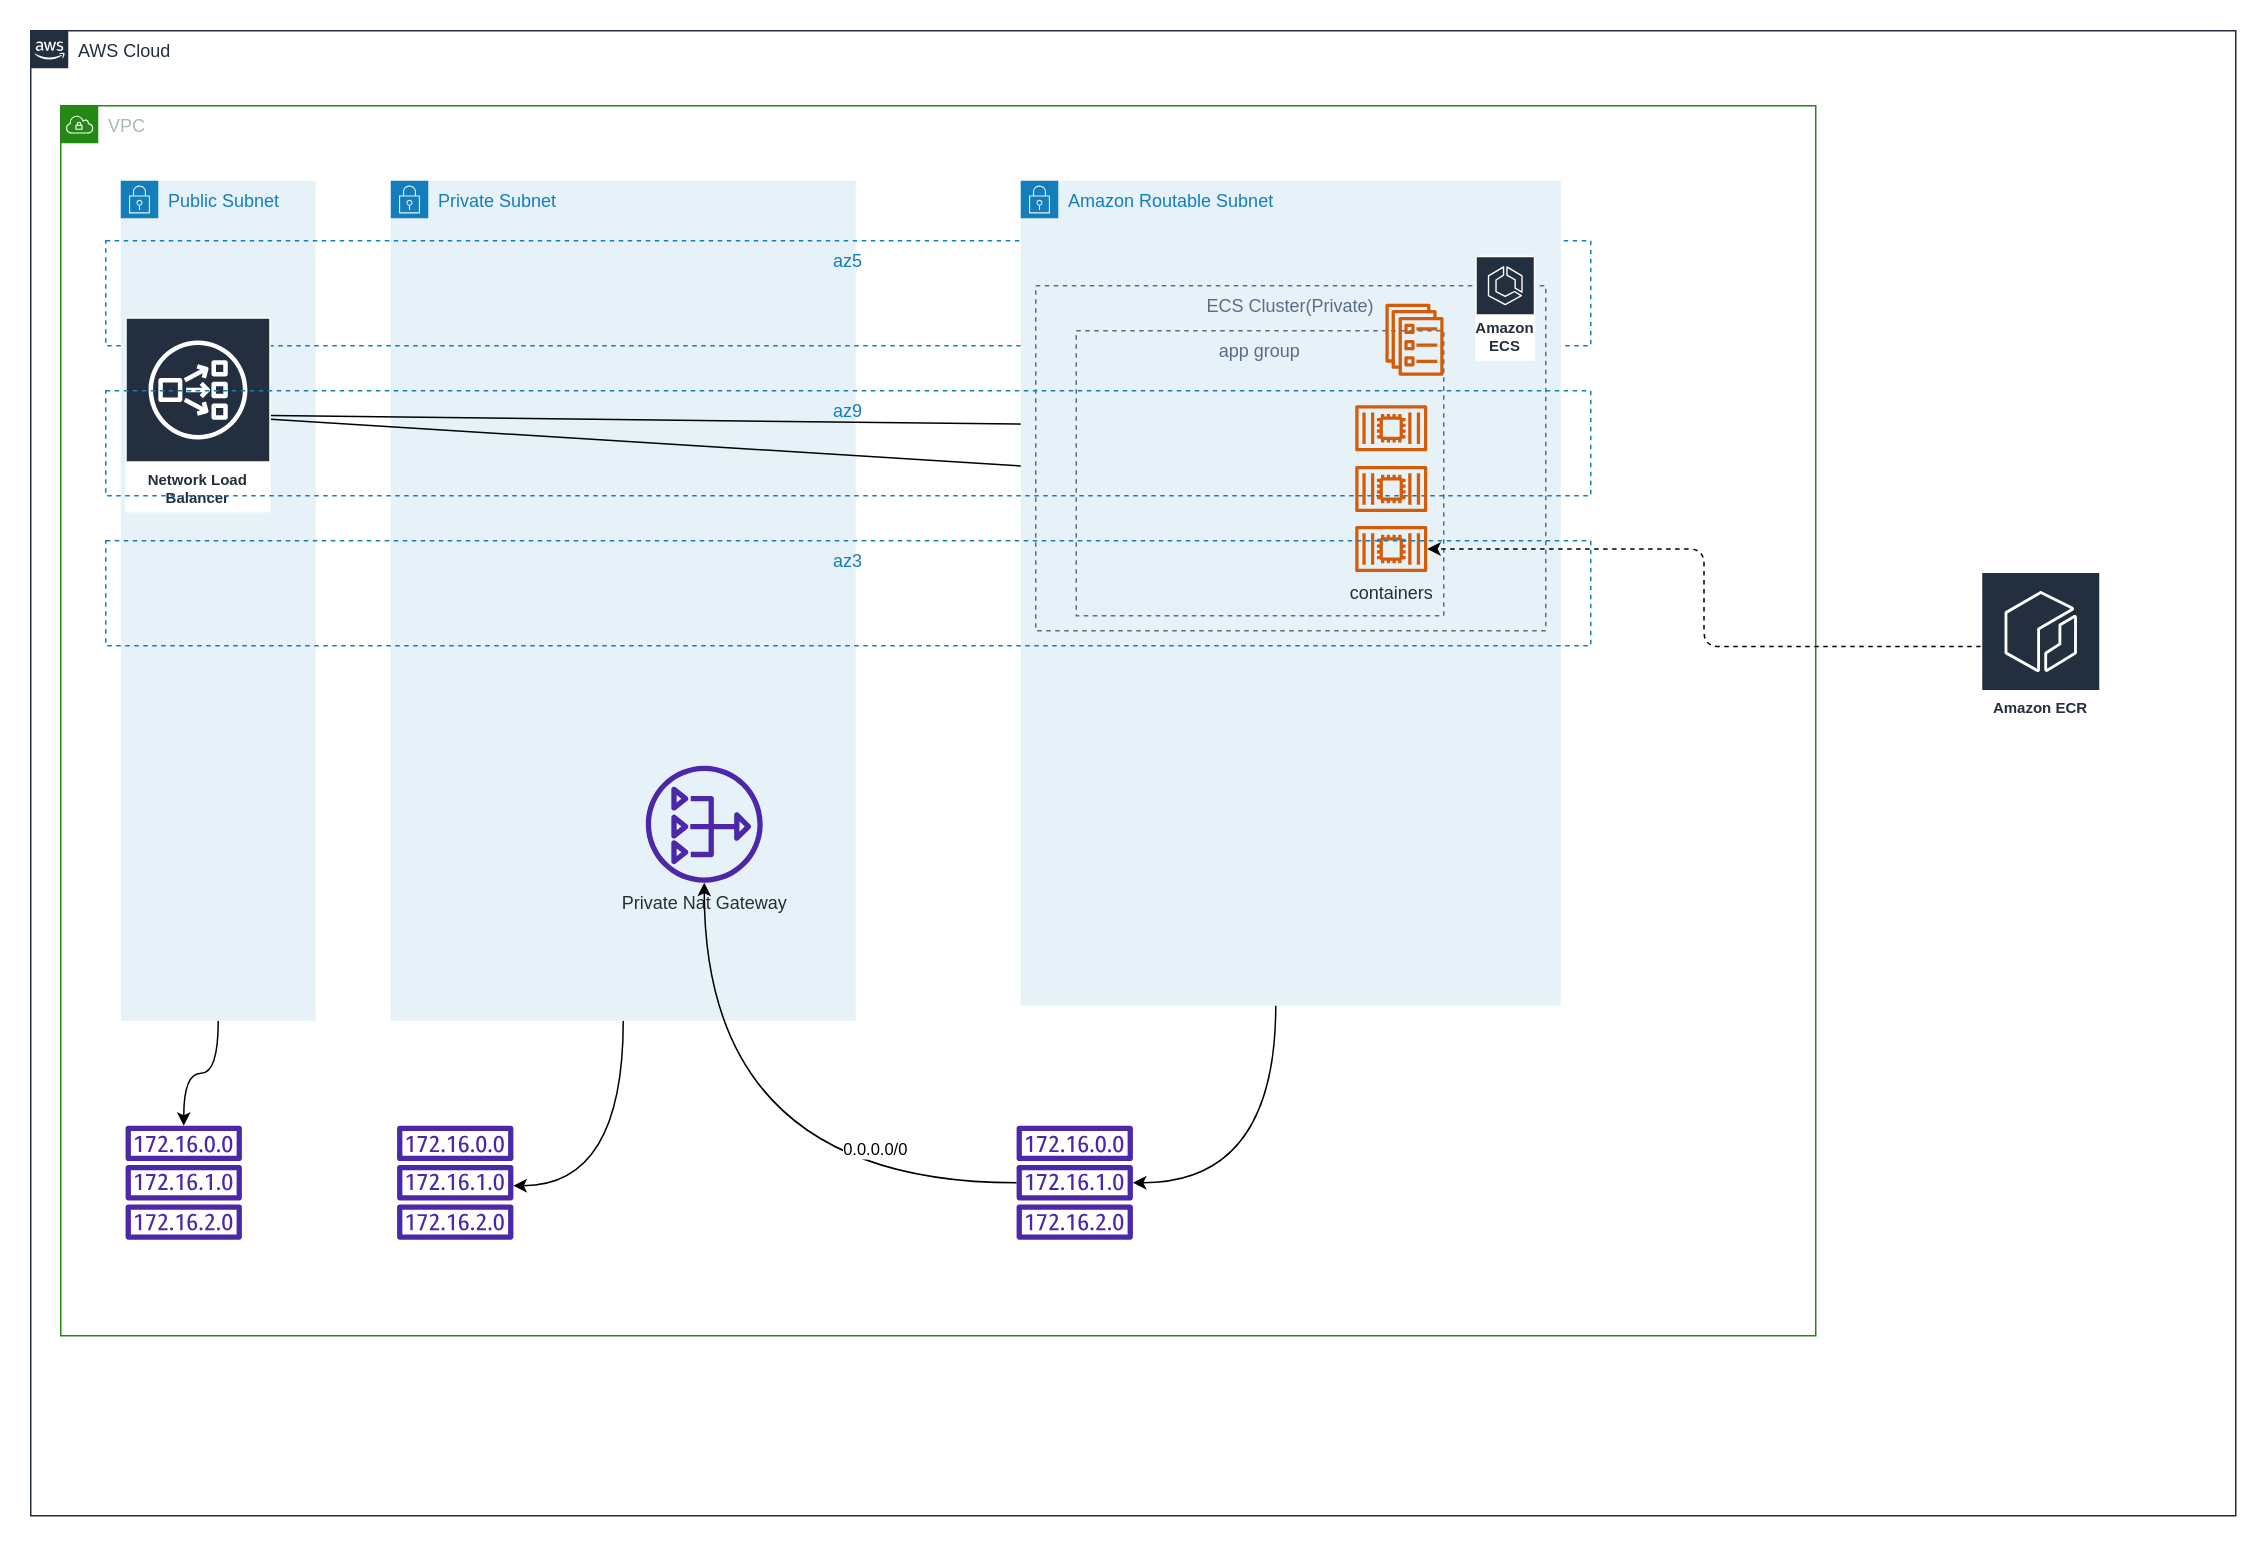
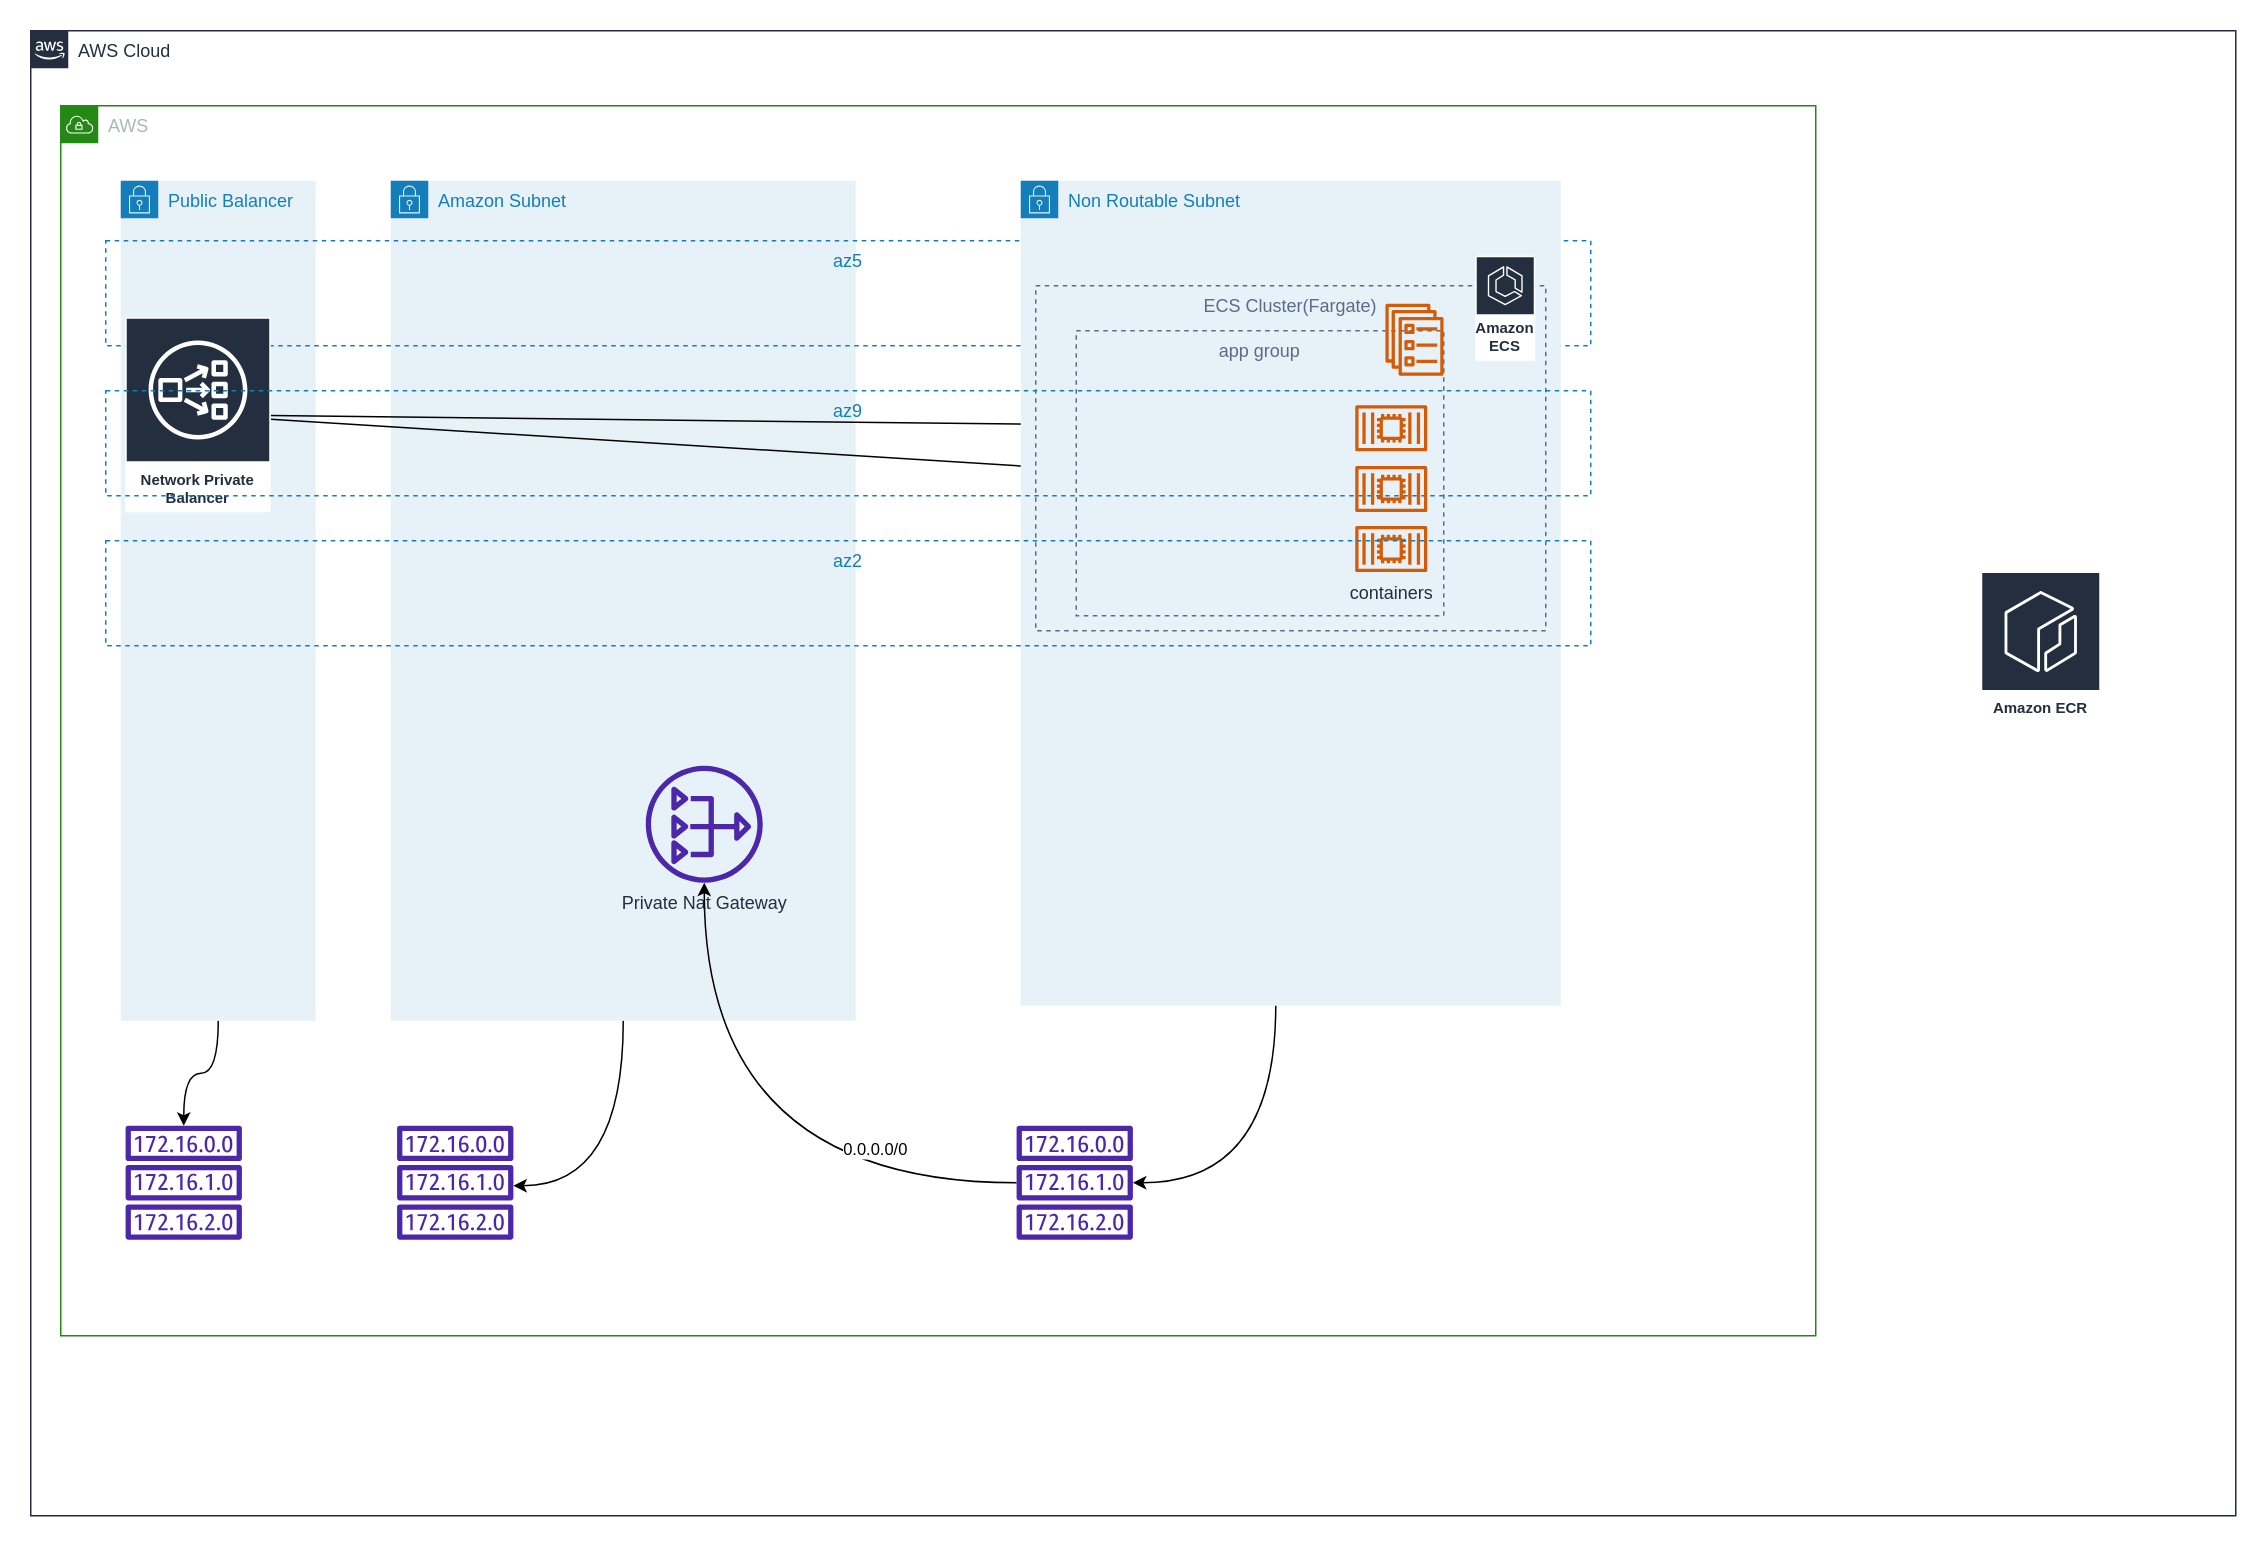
(124, 127) -> (124, 127)
(227, 202) -> (235, 202)
(505, 202) -> (502, 202)
(1173, 202) -> (1157, 202)
(1290, 306) -> (1290, 306)
(198, 488) -> (198, 488)
(848, 561) -> (848, 561)
(1704, 602) -> none
